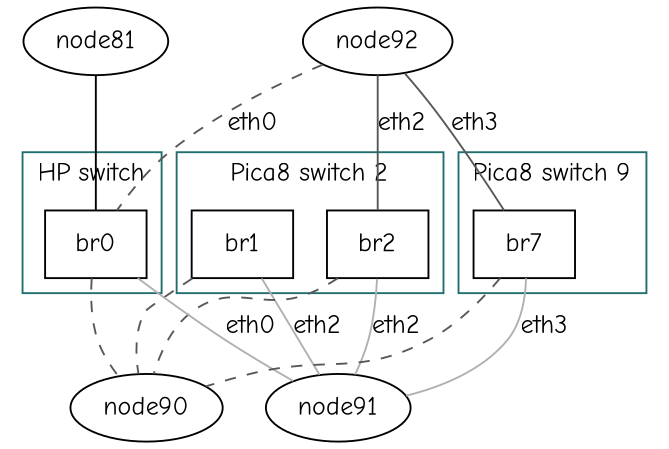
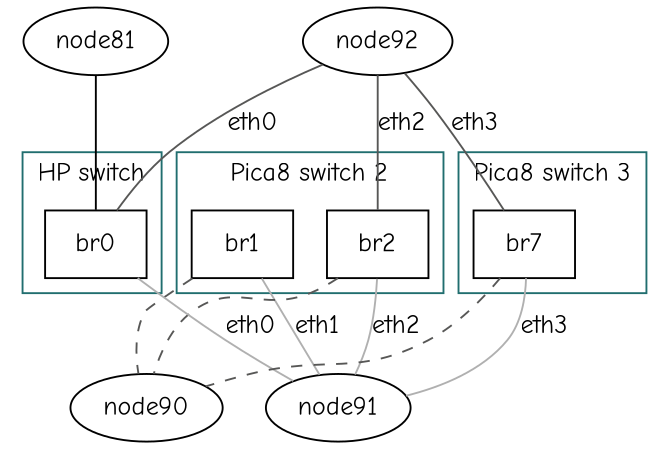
(209, 123) -> (209, 123)
(552, 174) -> (552, 174)
(318, 326) -> (318, 326)
(95, 330) -> none
